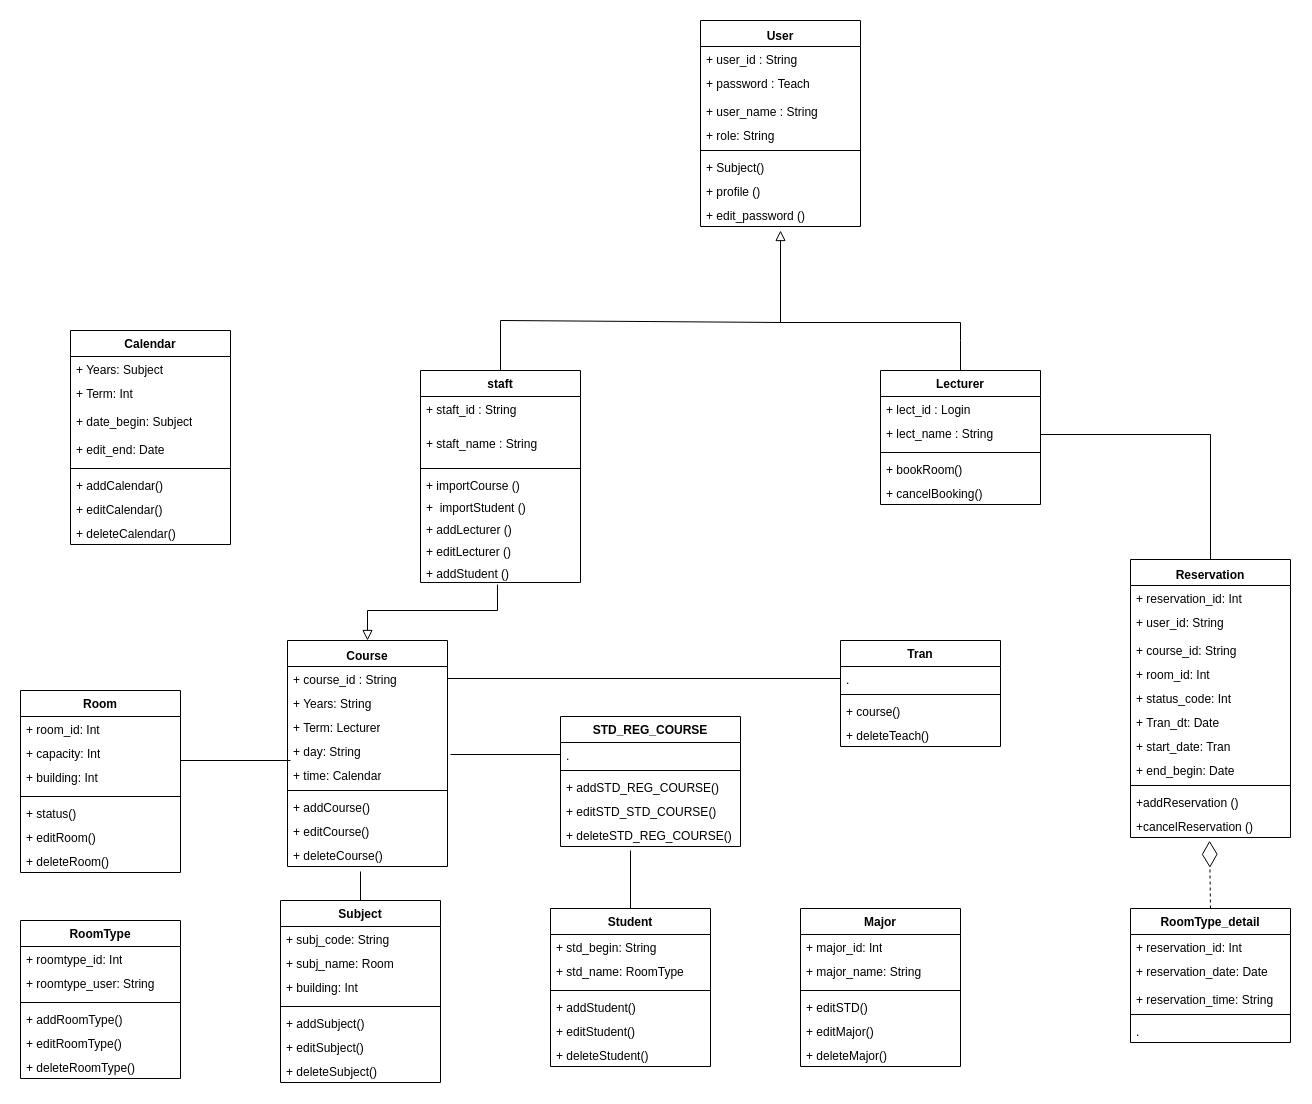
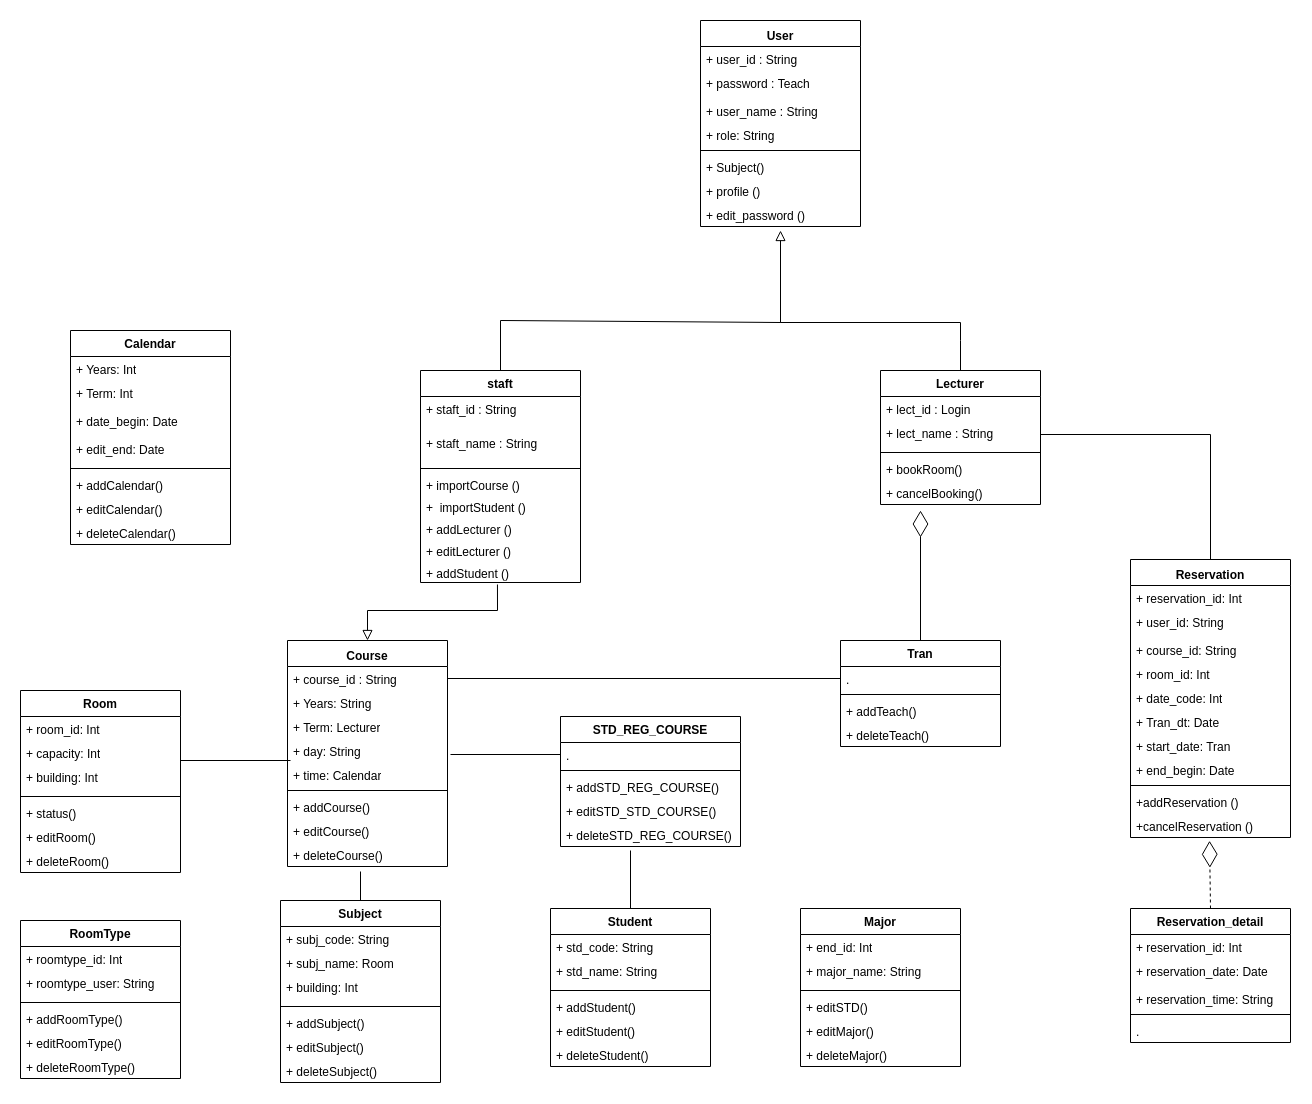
(127, 371) -> (114, 371)
(142, 423) -> (132, 423)
none -> (921, 588)
(1192, 700) -> (1186, 700)
(880, 713) -> (887, 713)
(1211, 923) -> (1211, 923)
(614, 949) -> (612, 949)
(852, 949) -> (846, 949)
(619, 973) -> (611, 973)
